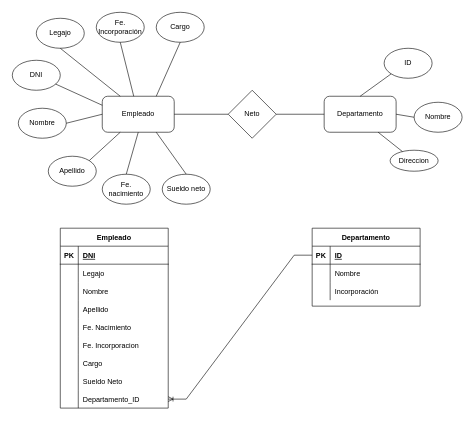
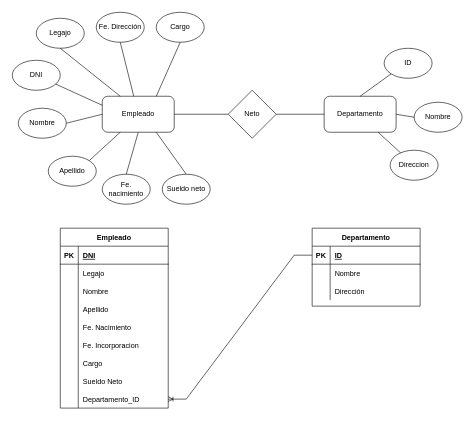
(120, 27) -> (120, 27)
(414, 161) -> (414, 165)
(360, 292) -> (351, 292)
